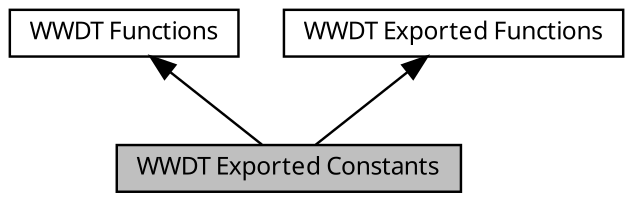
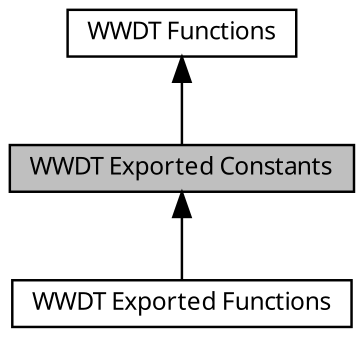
(362, 108) -> (182, 249)
